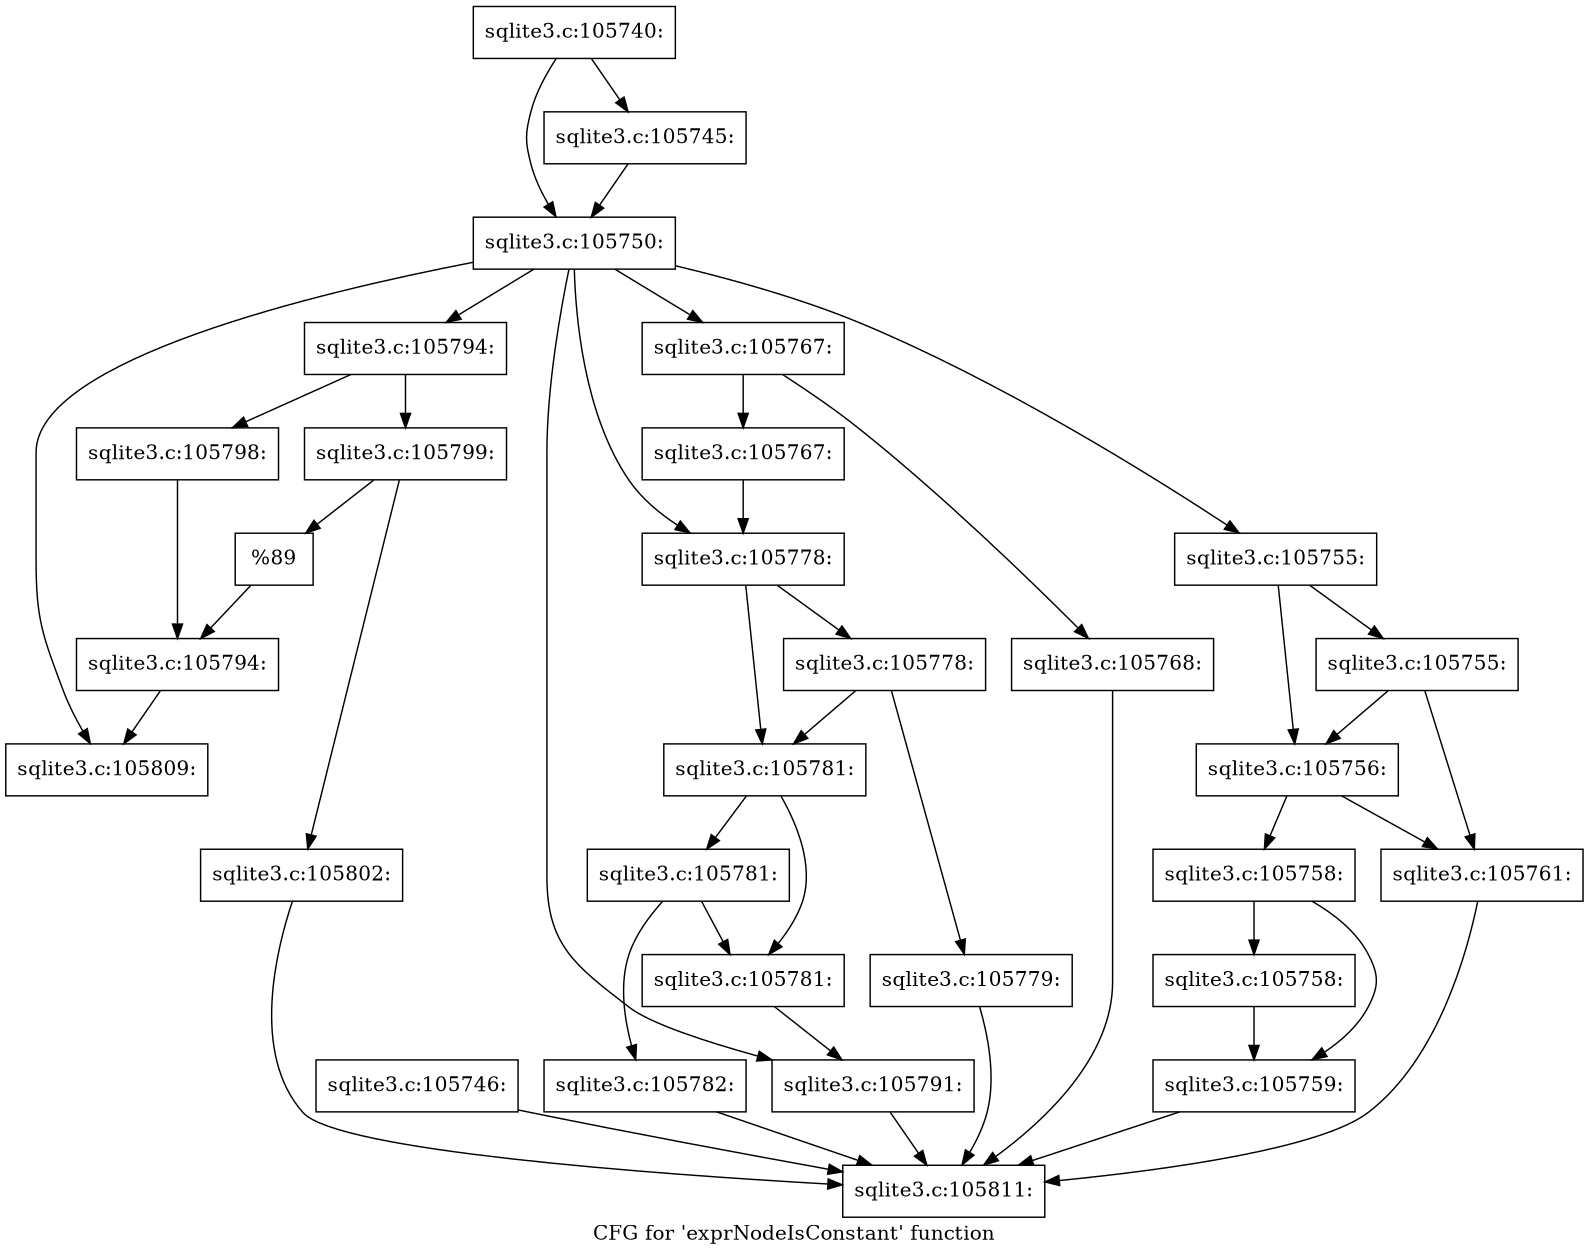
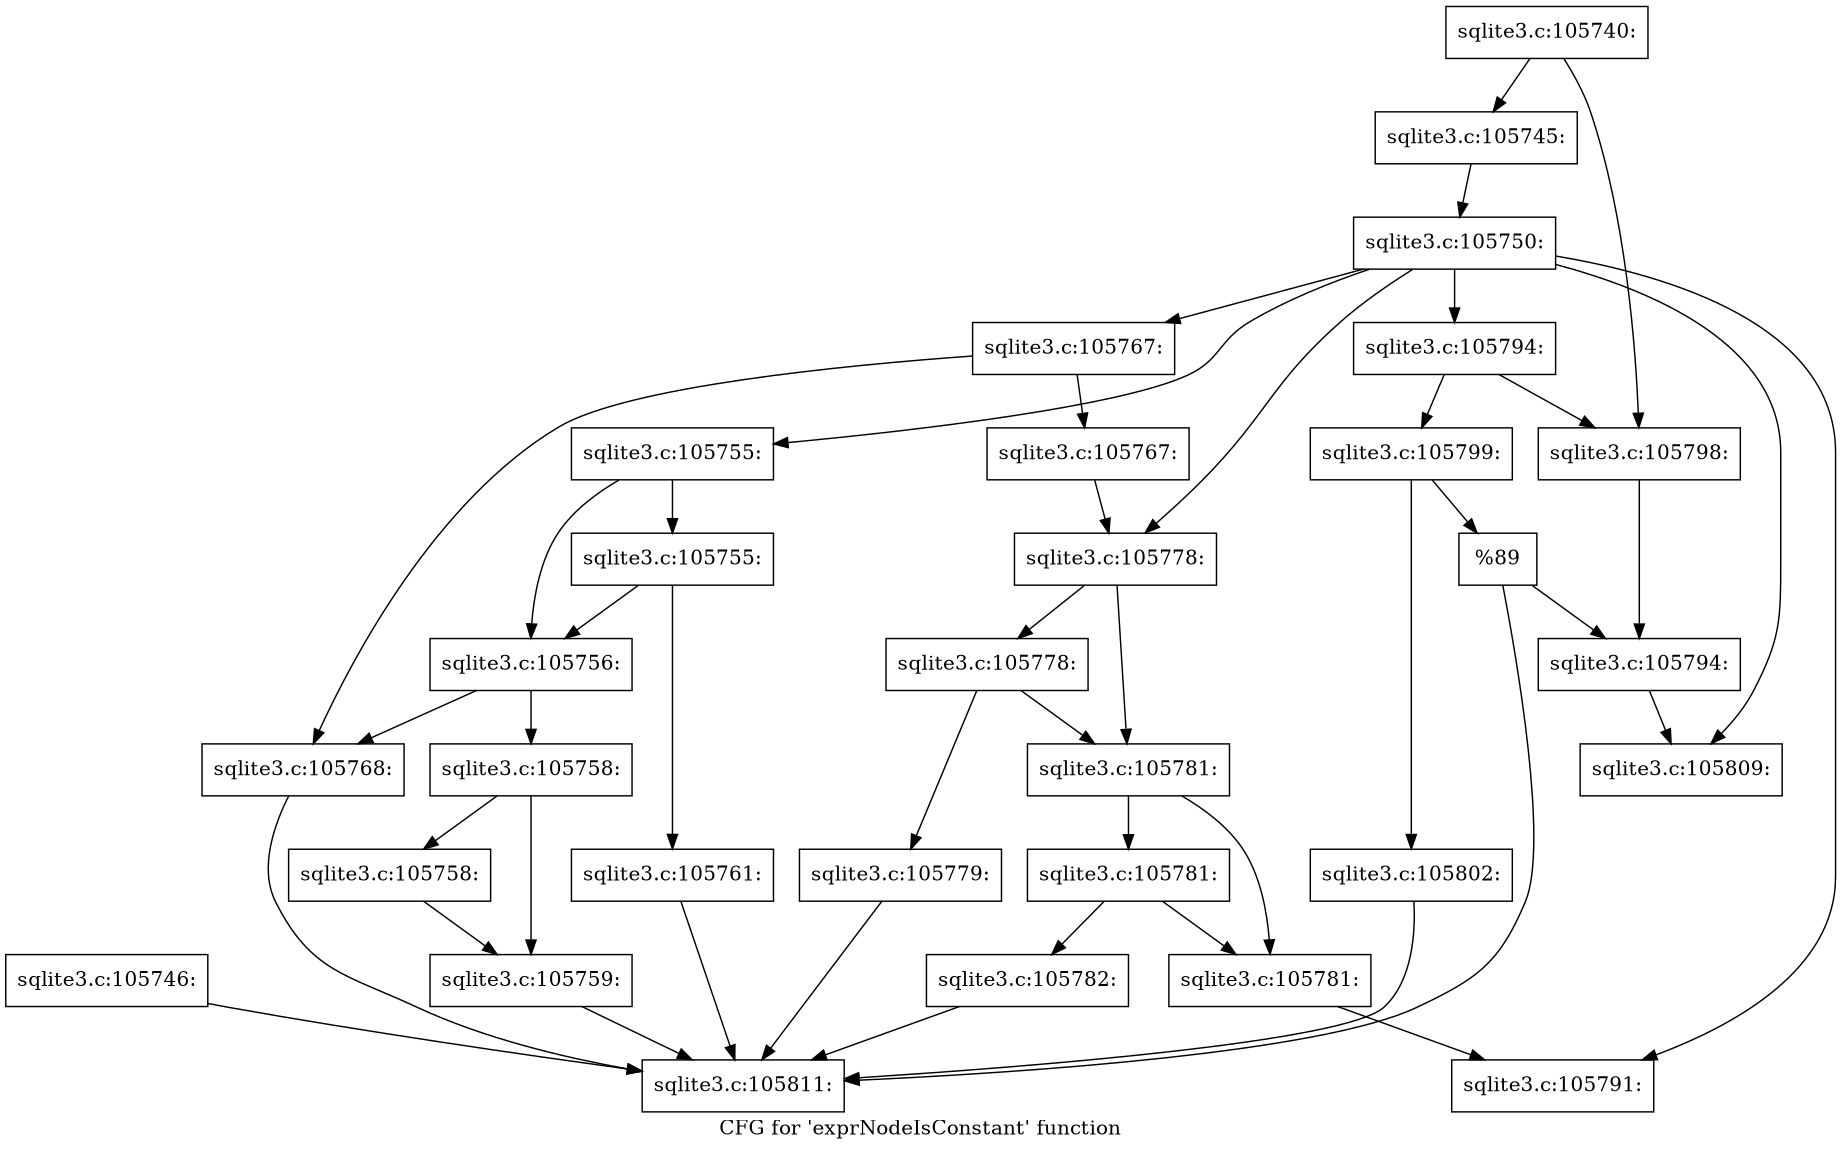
(527, 131) -> (1620, 231)
(1383, 819) -> (424, 714)
(904, 1133) -> (1400, 1013)
